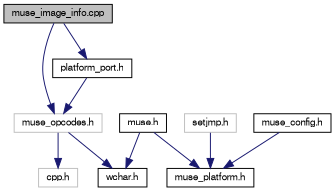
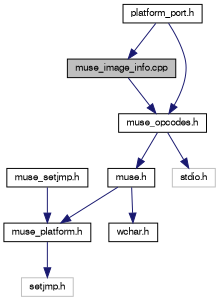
(73, 37) -> (145, 37)
(58, 123) -> (163, 123)
(292, 123) -> (47, 178)
(210, 145) -> (47, 255)
(86, 147) -> (149, 146)
(58, 178) -> (194, 178)
